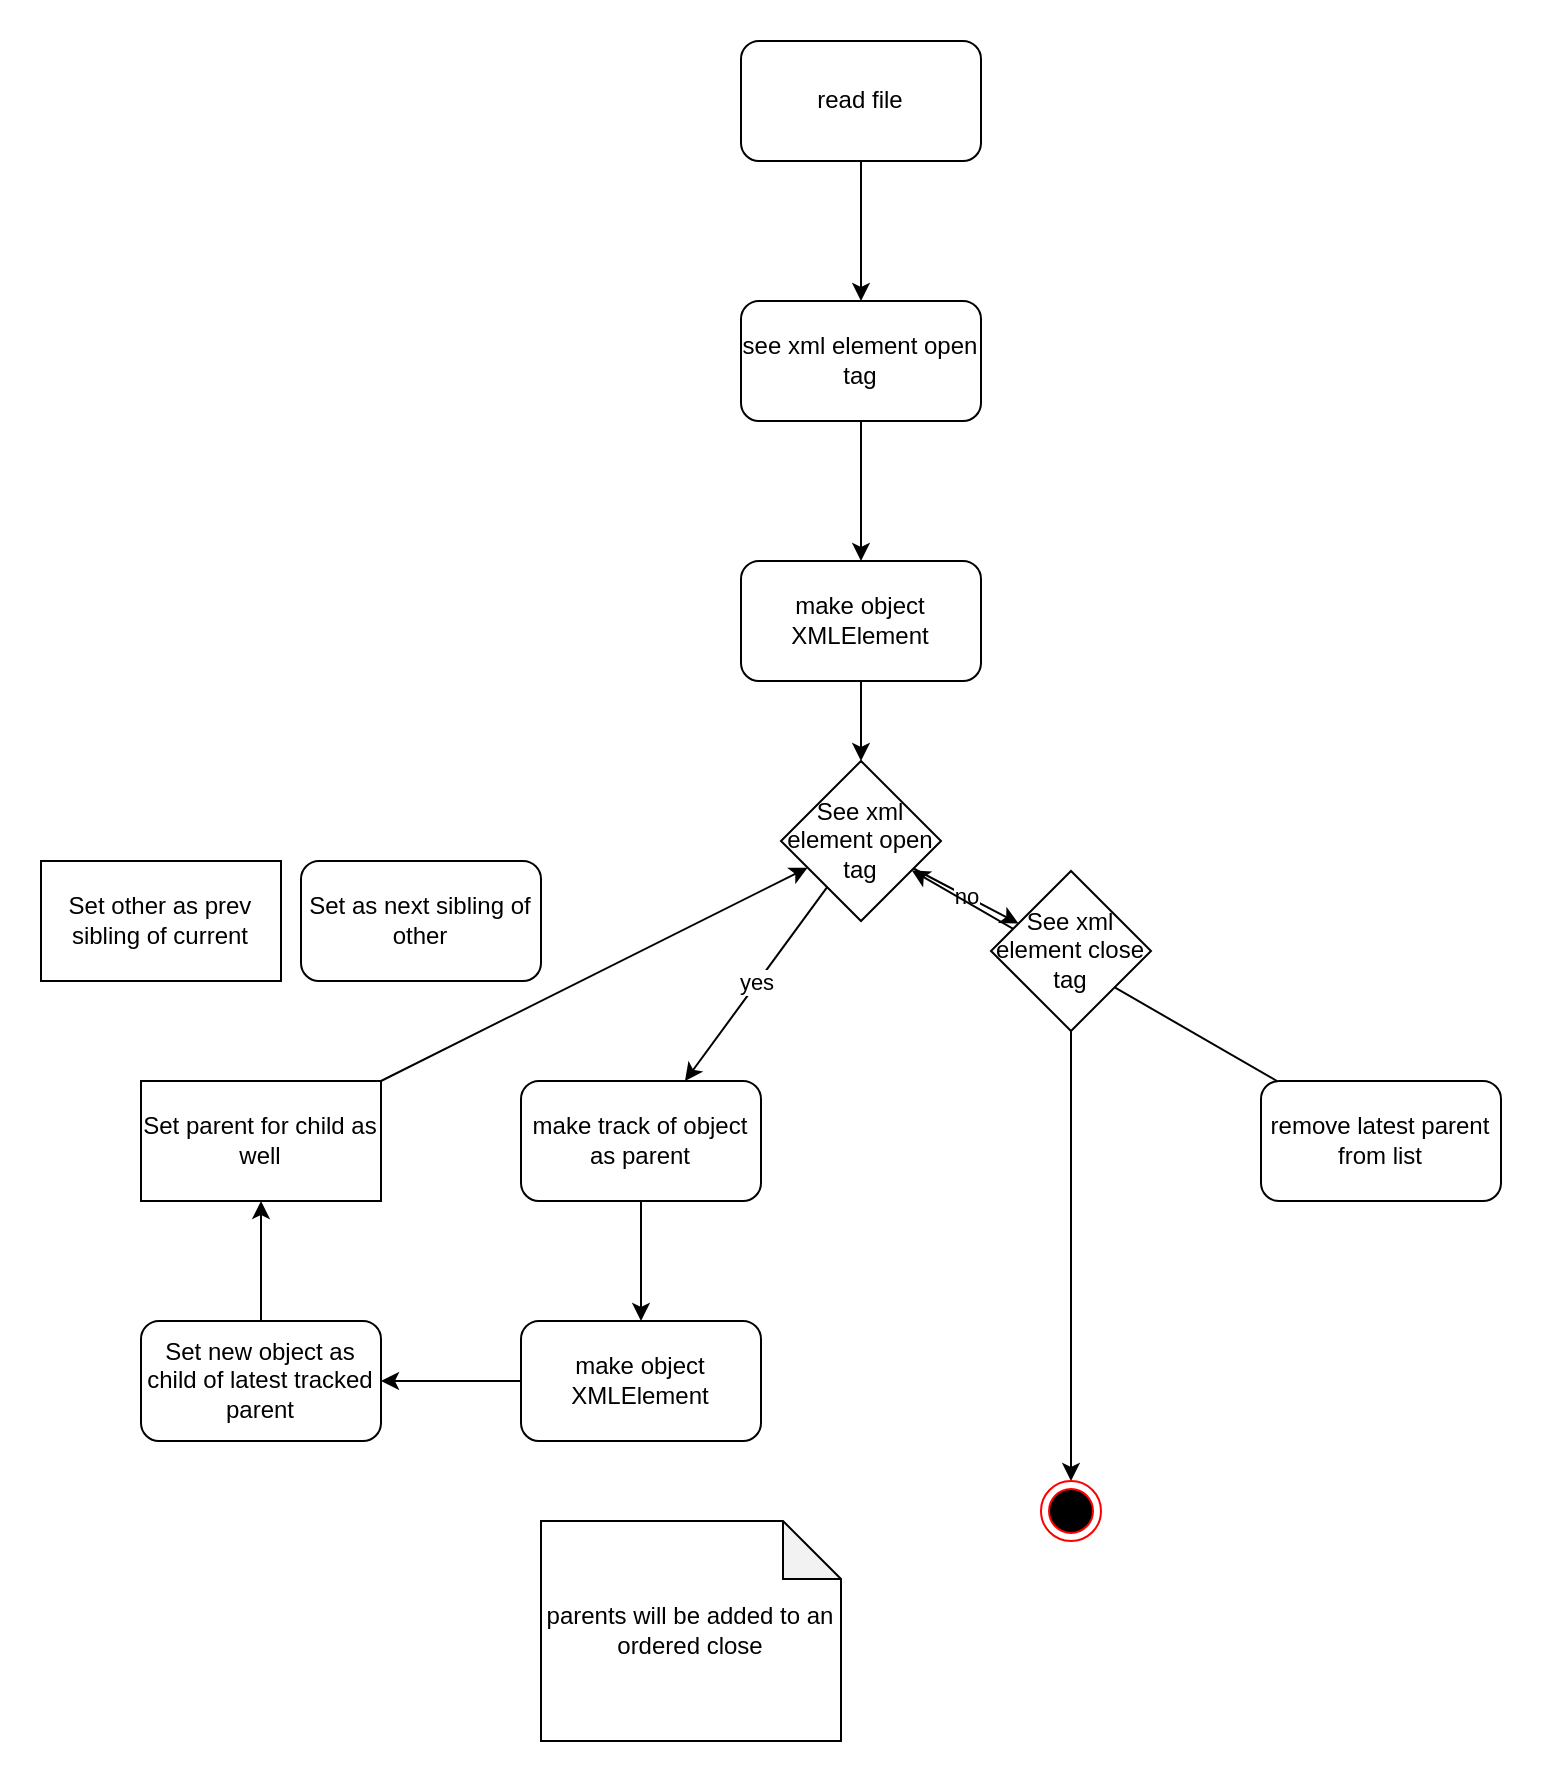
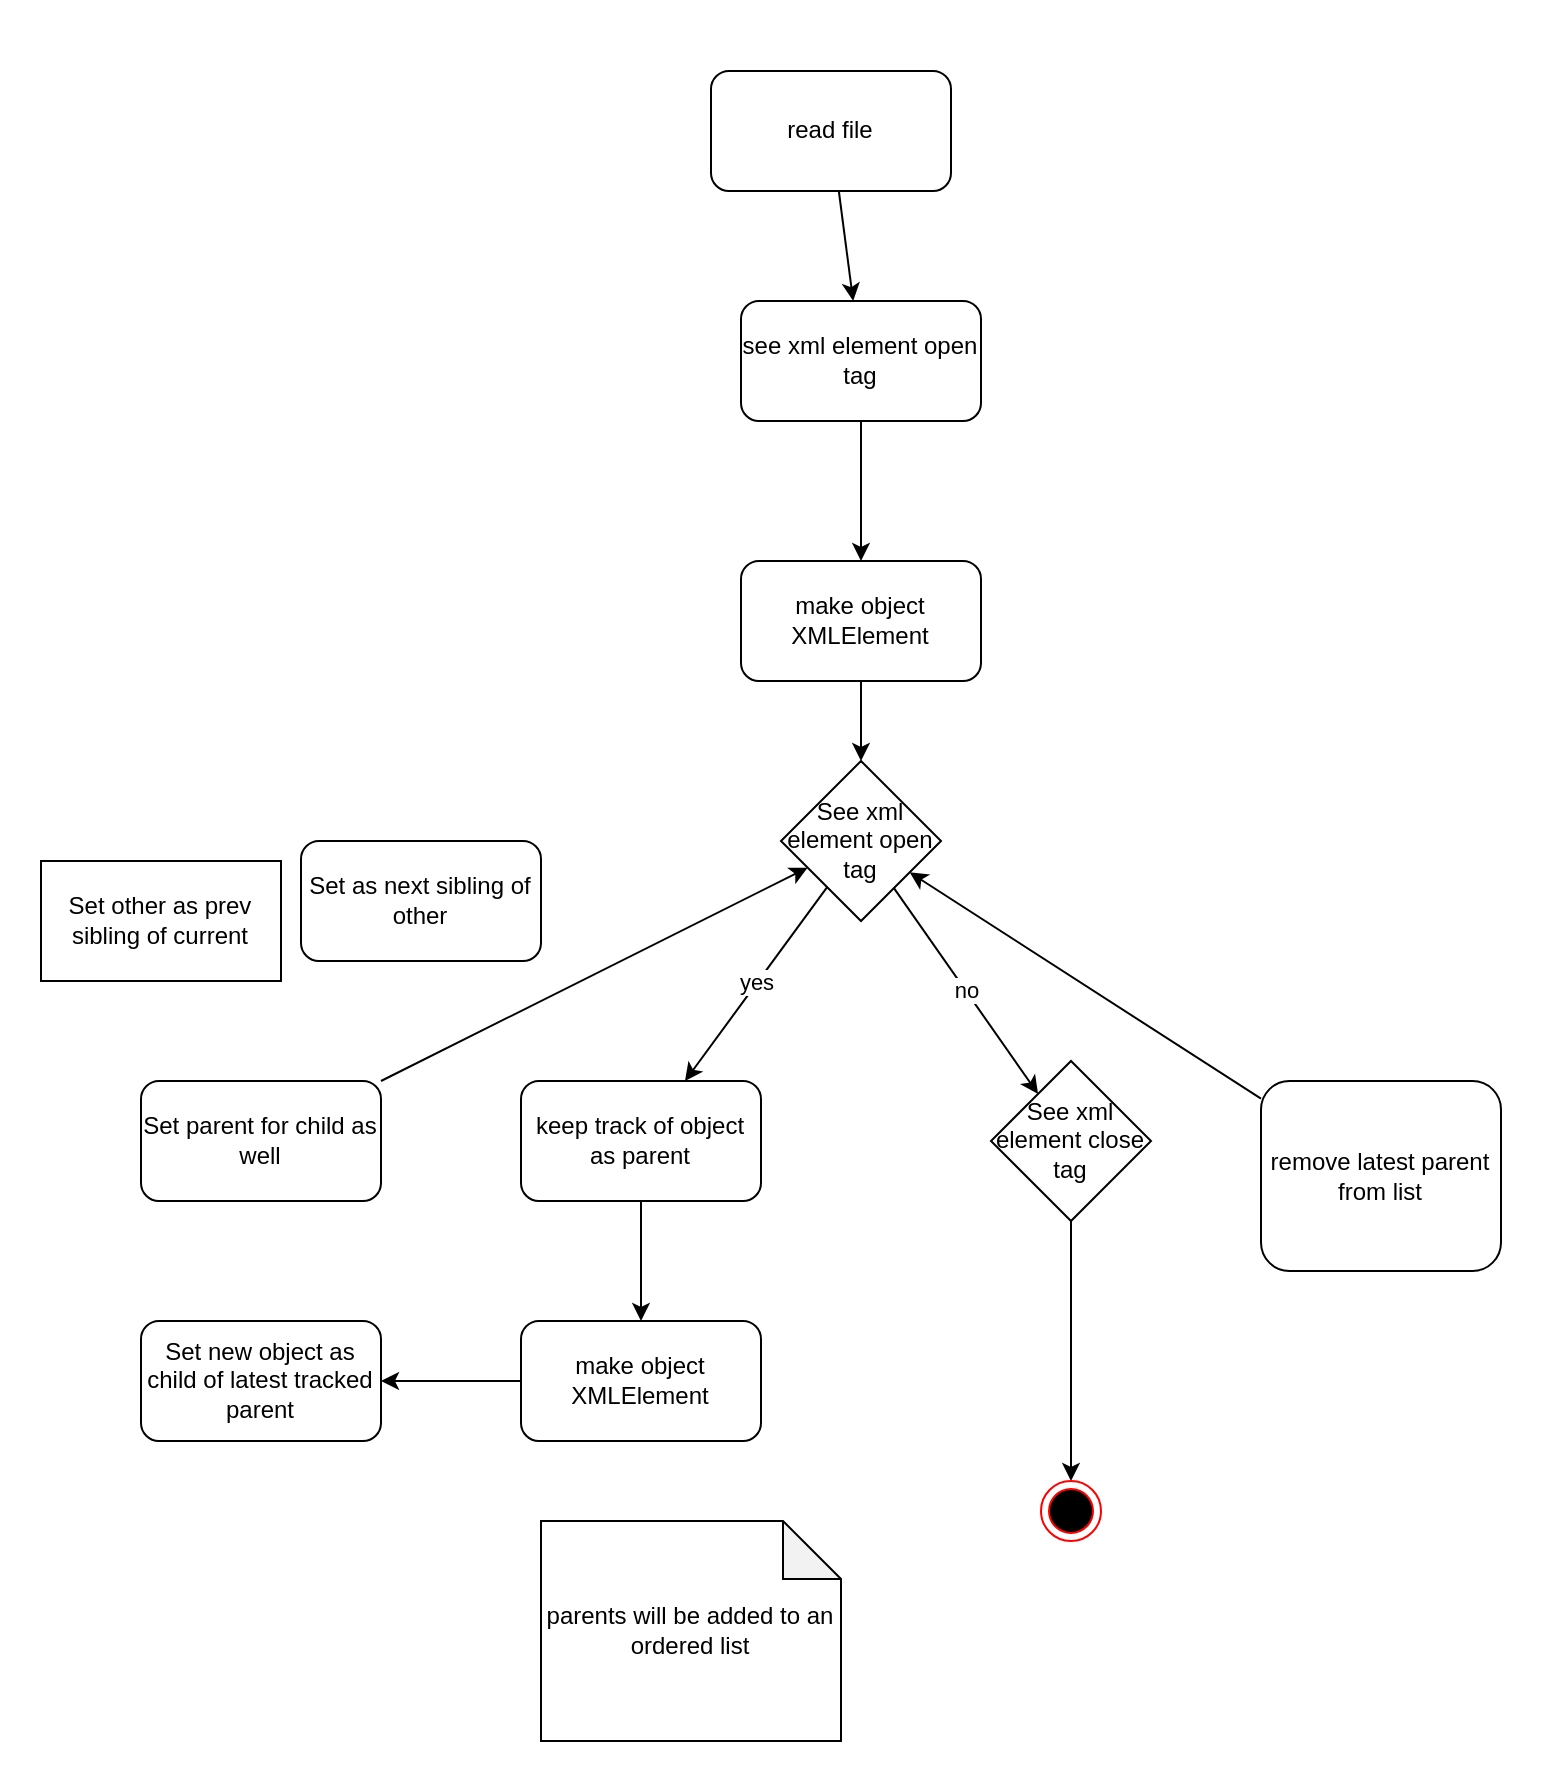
(861, 101) -> (831, 131)
(421, 921) -> (421, 901)
(1071, 951) -> (1071, 1141)
(261, 1141) -> (261, 1141)
(641, 1141) -> (641, 1141)
(1381, 1141) -> (1381, 1176)
(261, 1268) -> none
(691, 1631) -> (691, 1631)
